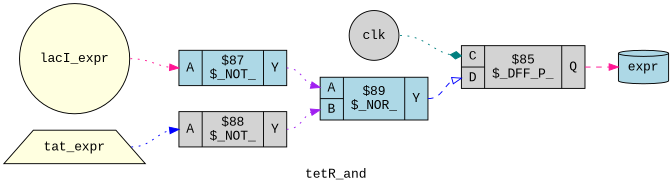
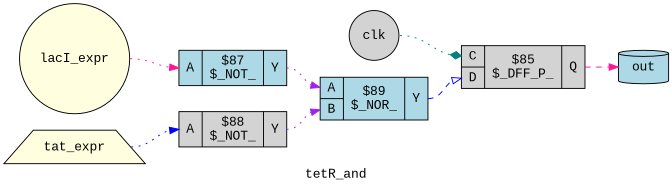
(644, 67) -> (644, 67)
